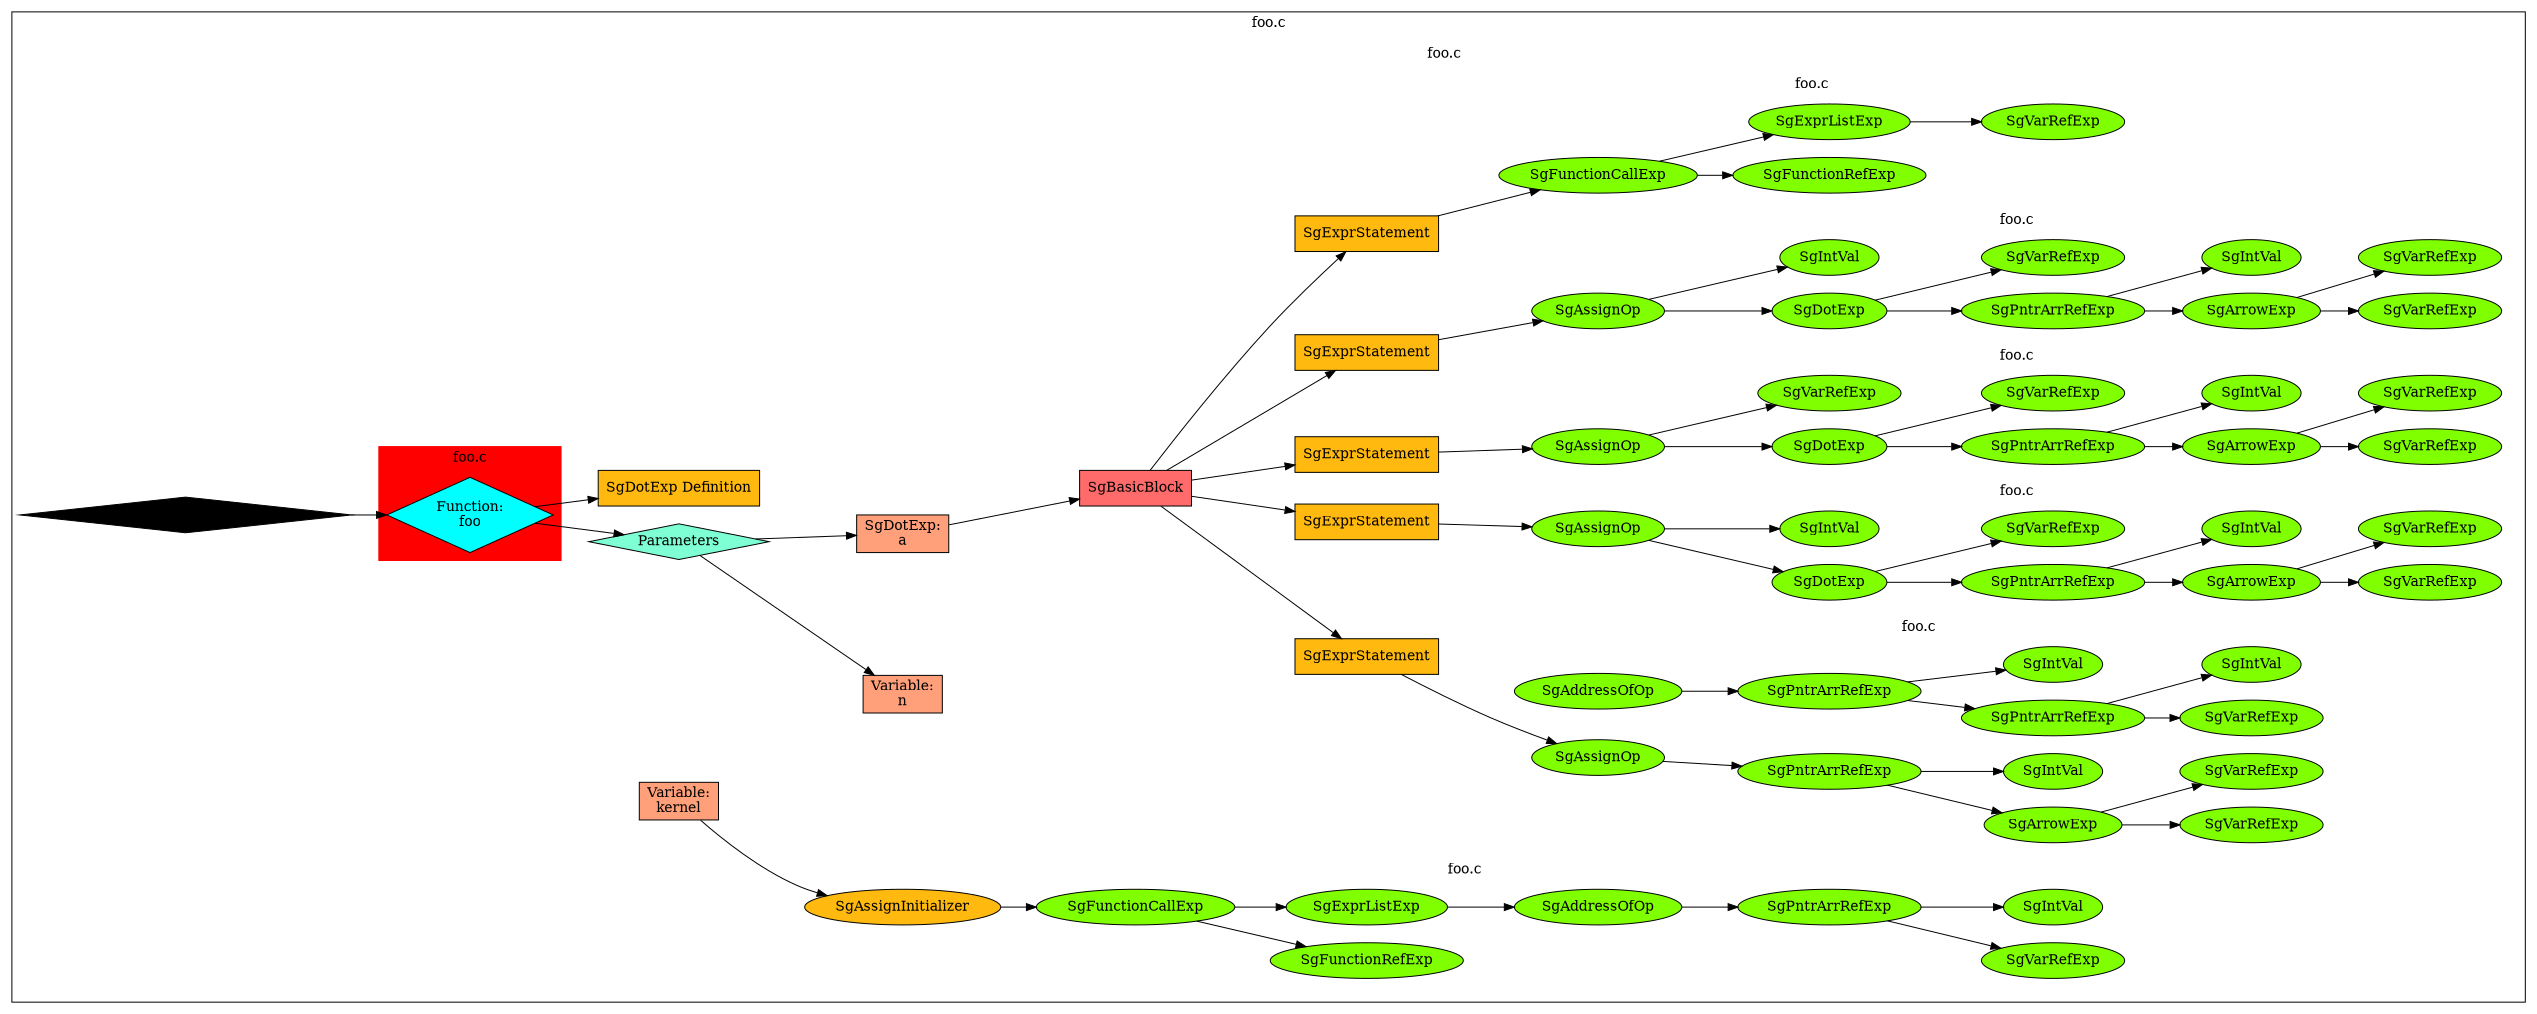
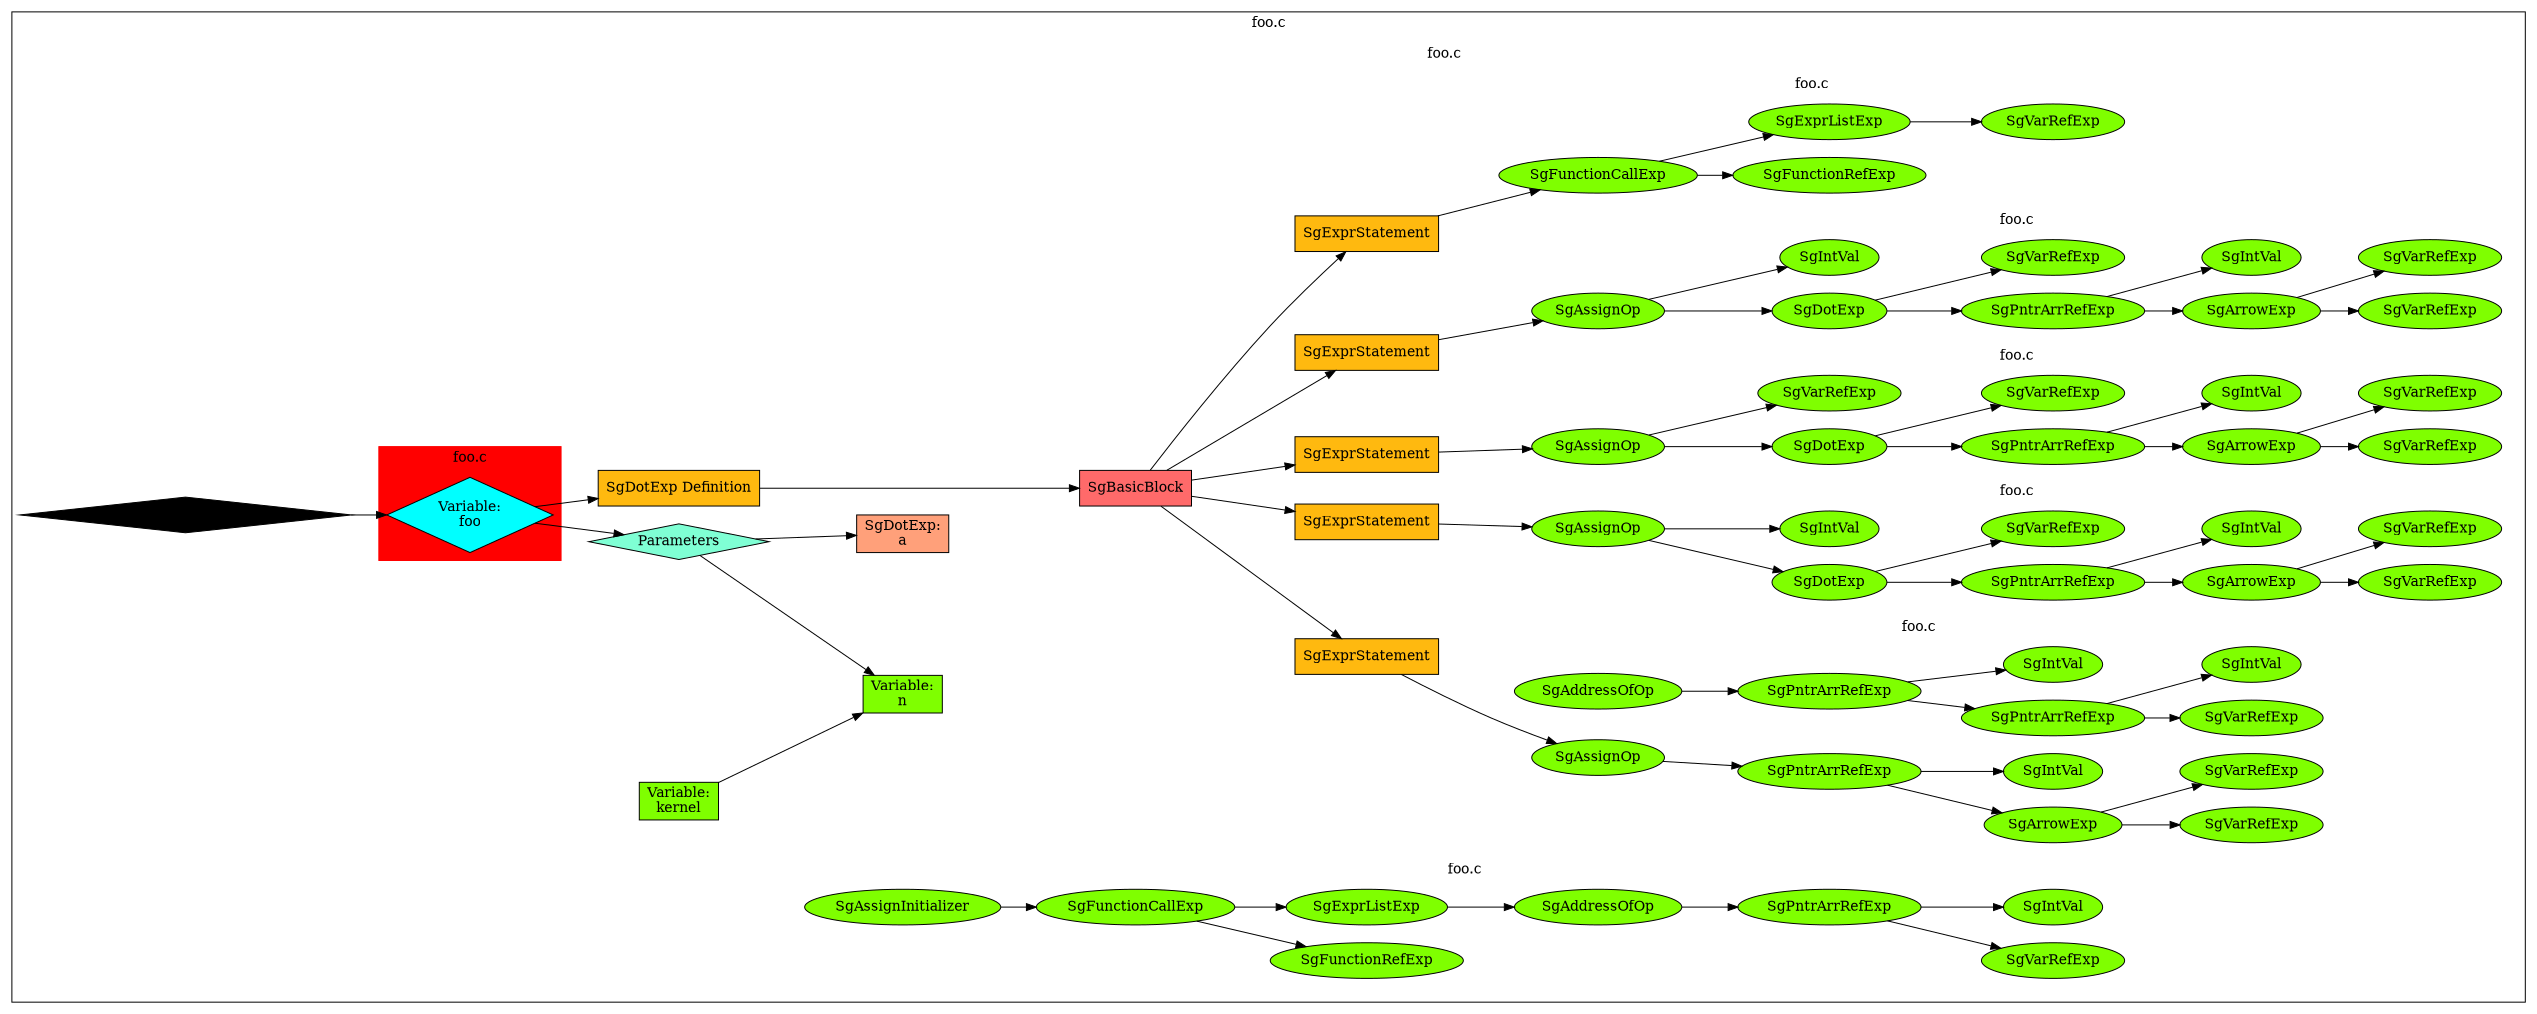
(1009, 513) -> (915, 488)
(470, 515) -> (470, 515)
(903, 694) -> (903, 694)
(679, 801) -> (679, 801)
(755, 862) -> (786, 750)
(903, 907) -> (903, 907)
